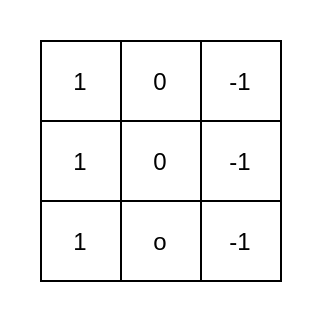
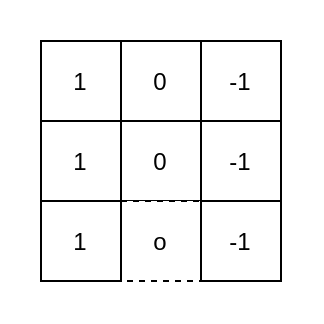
(161, 241) -> (161, 241)
